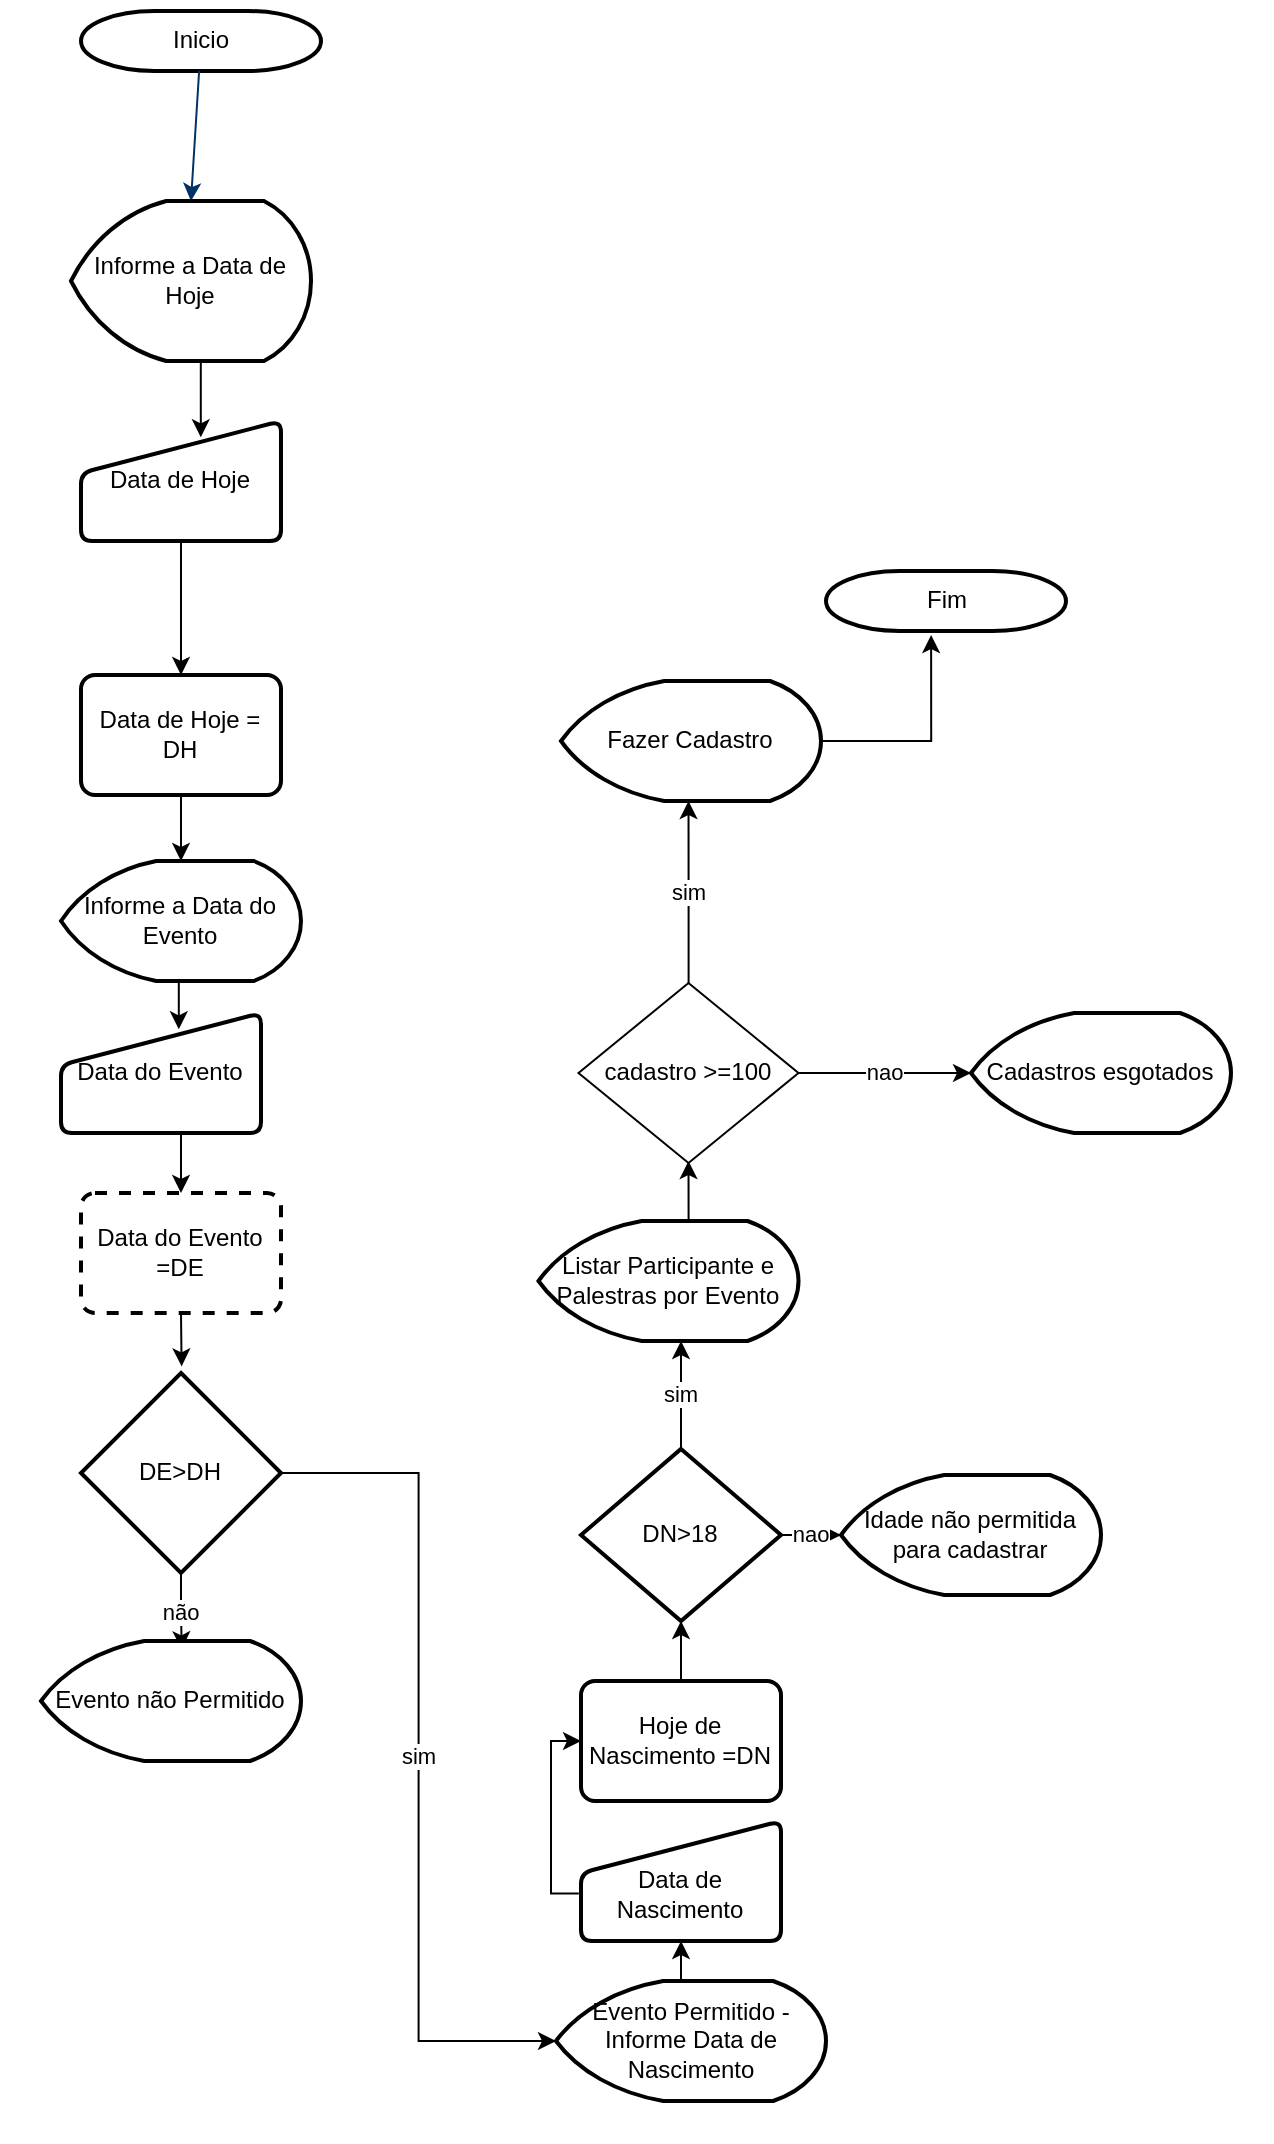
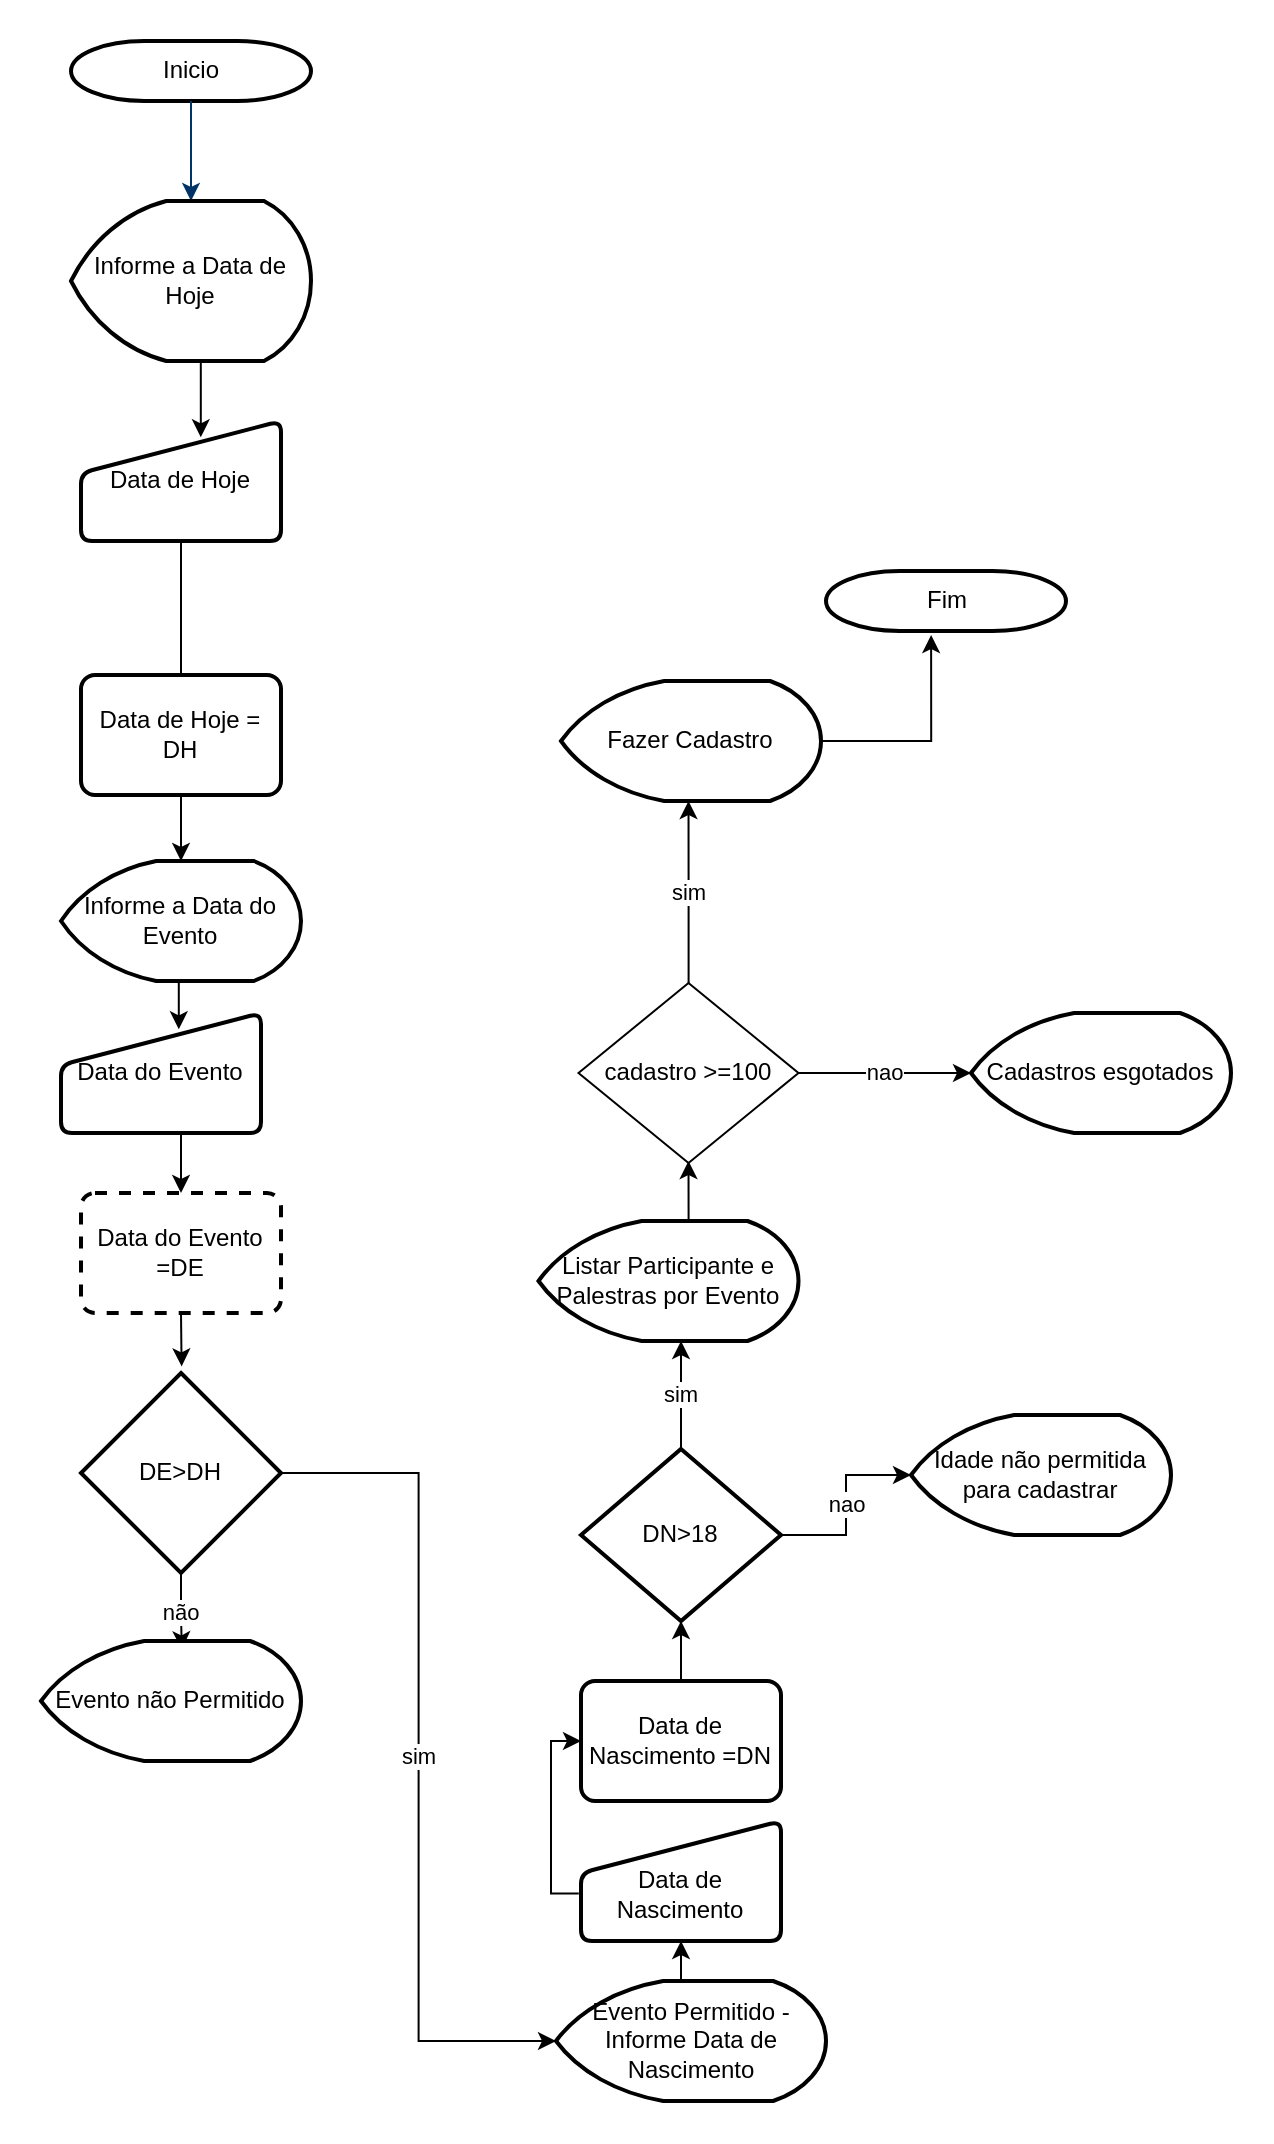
(201, 41) -> (191, 71)
(181, 660) -> (181, 665)
(971, 1535) -> (1041, 1475)
(681, 1741) -> (681, 1741)
